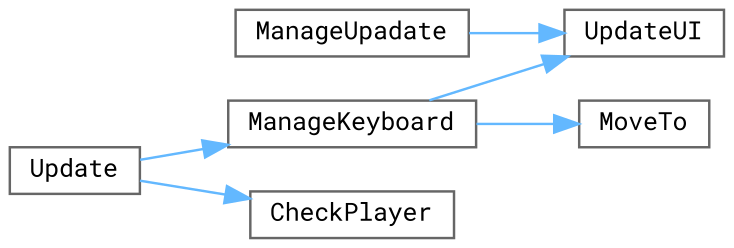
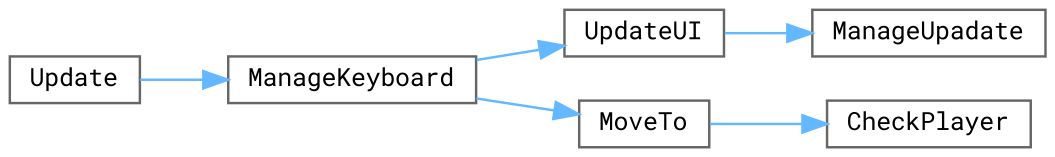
(504, 33) -> (756, 33)
(183, 188) -> (756, 124)
